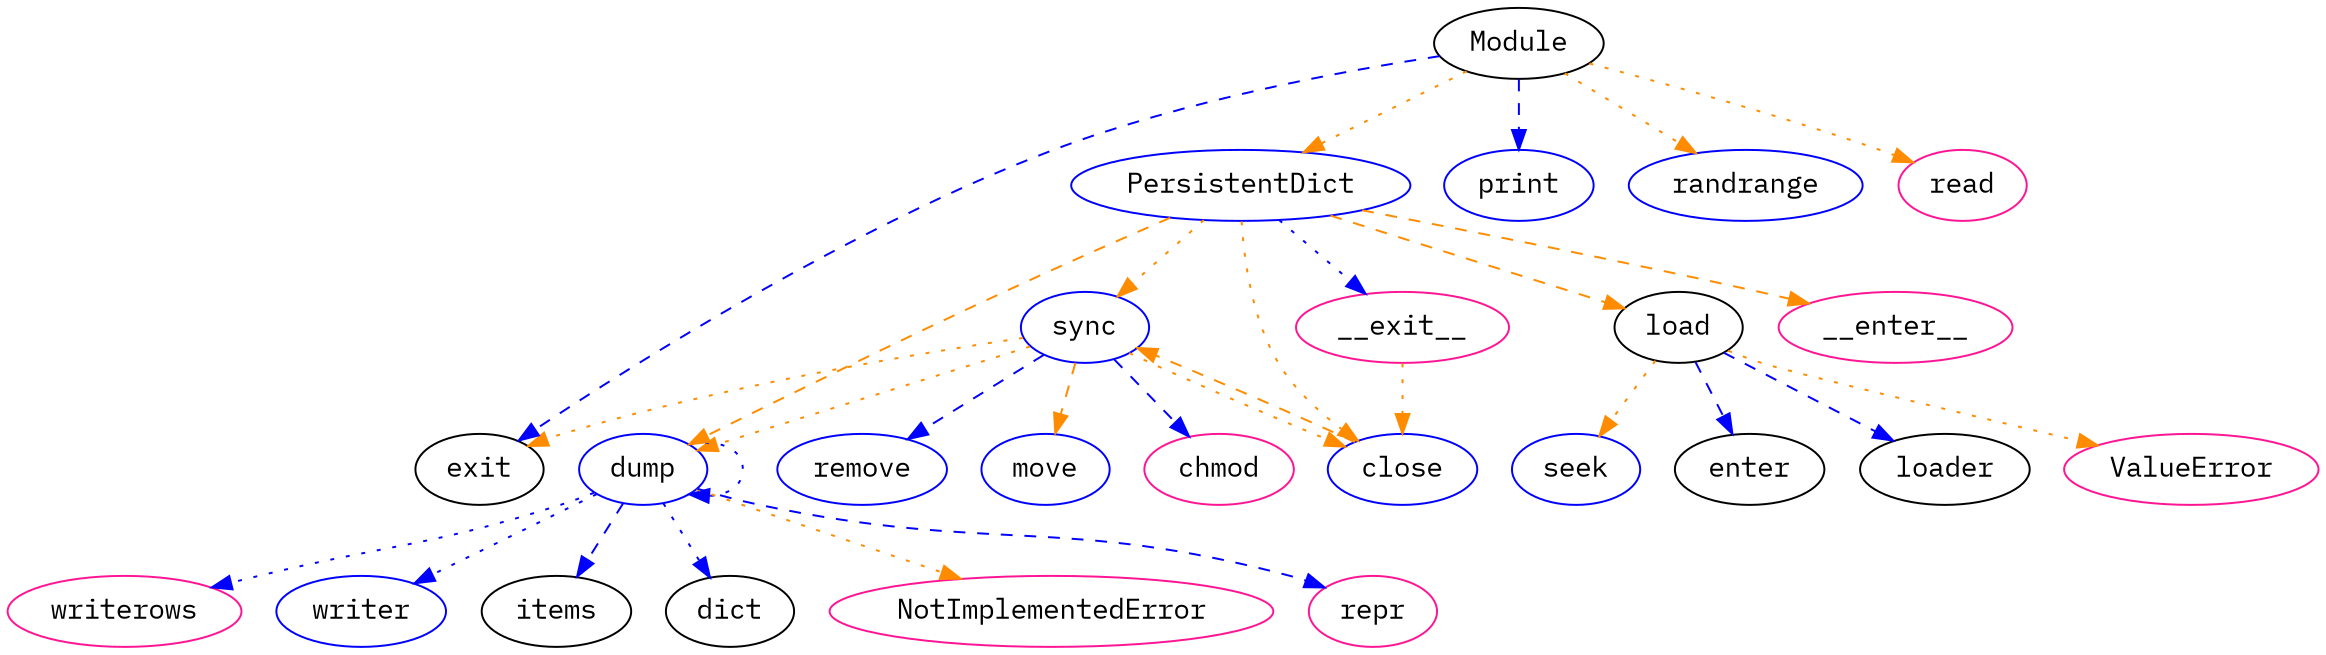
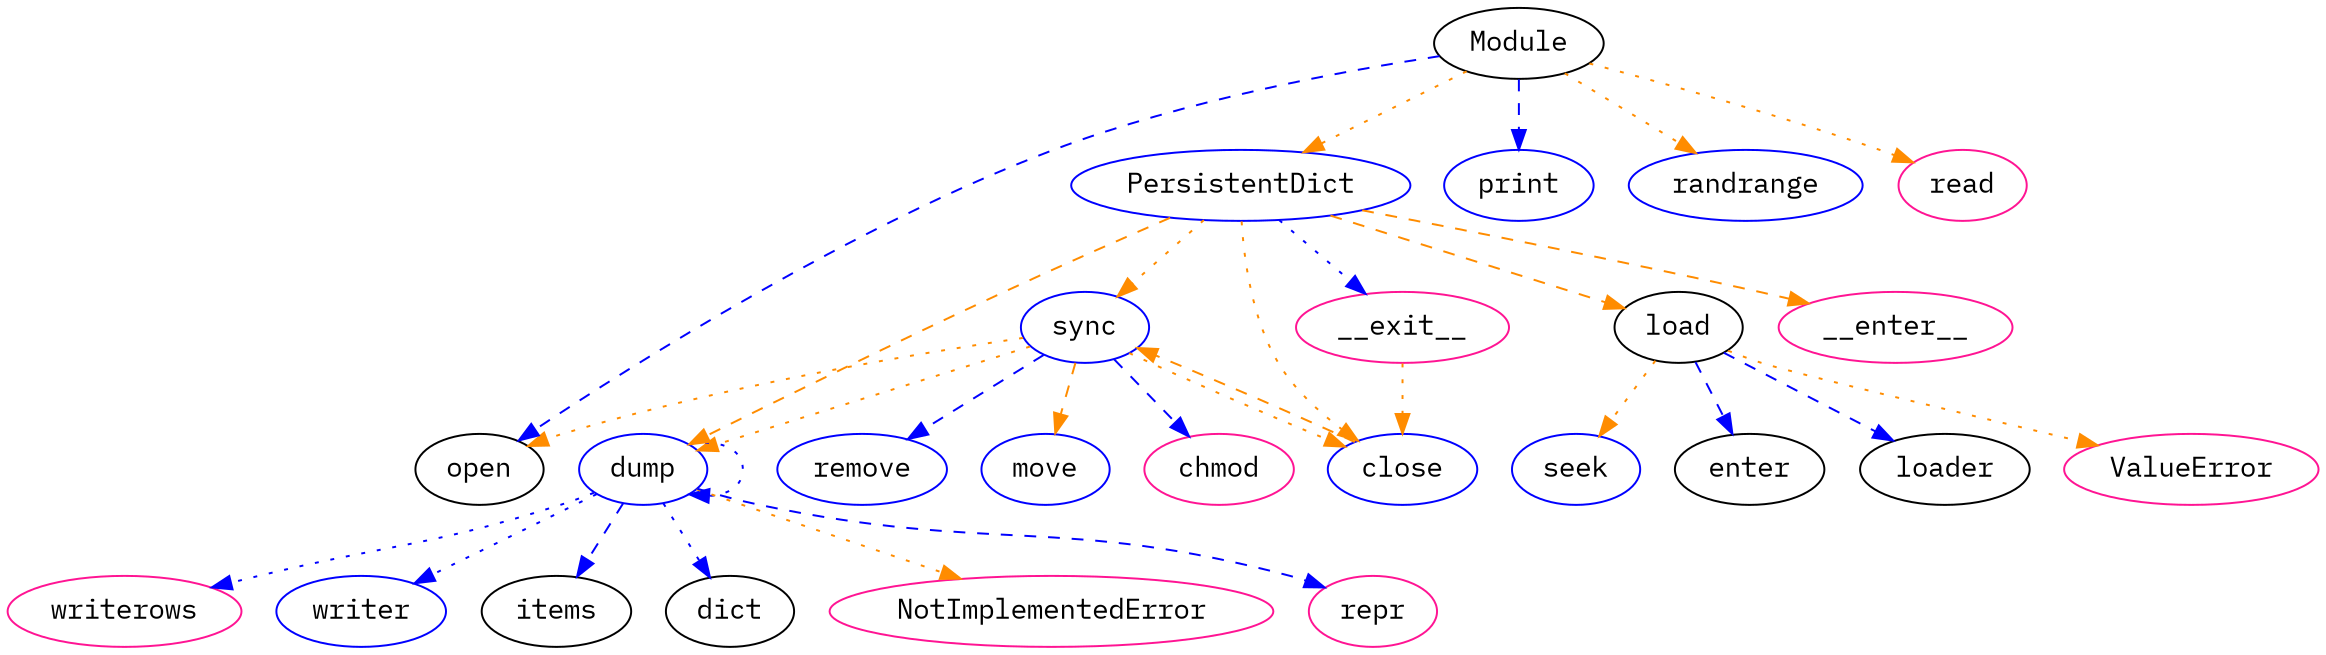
(480, 469) -> (480, 469)
